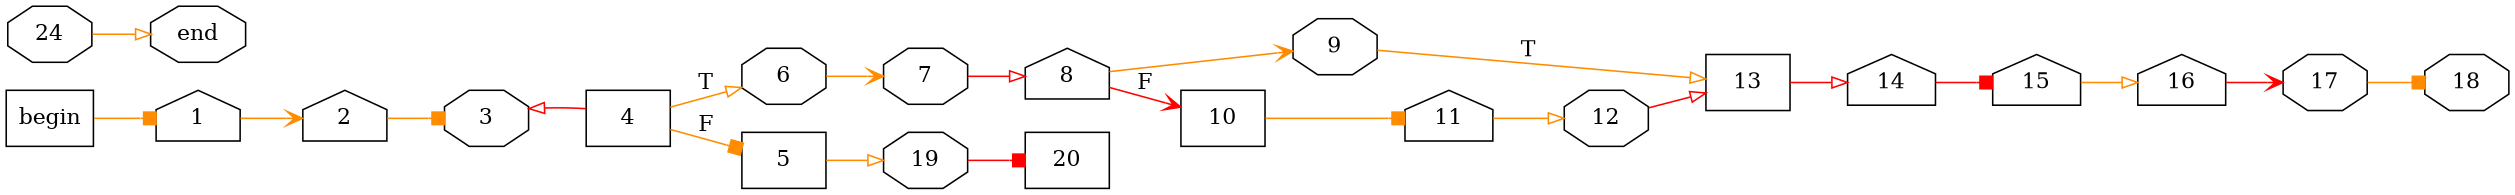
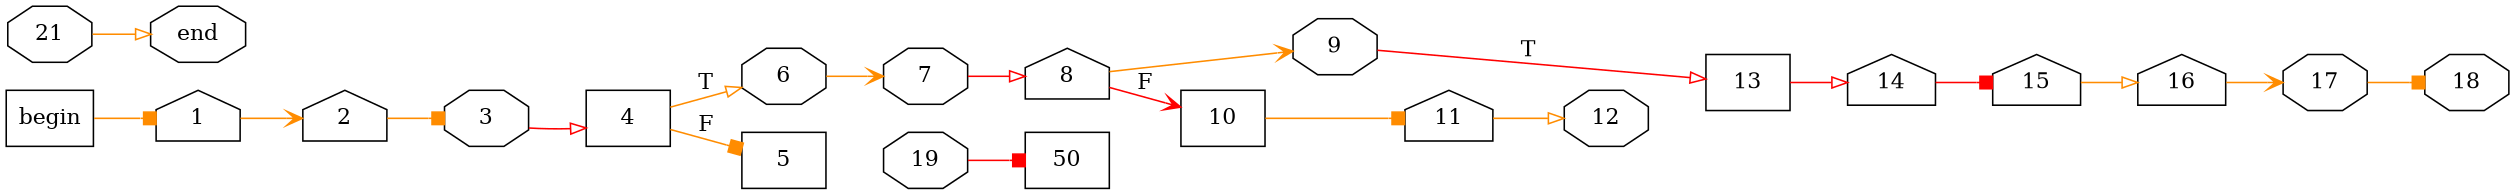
(50, 34) -> (50, 34)
(1534, 64) -> (1534, 64)
(2247, 83) -> (2247, 83)
(1670, 102) -> none
(565, 108) -> (550, 129)
(847, 160) -> none
(1067, 160) -> (1067, 160)
